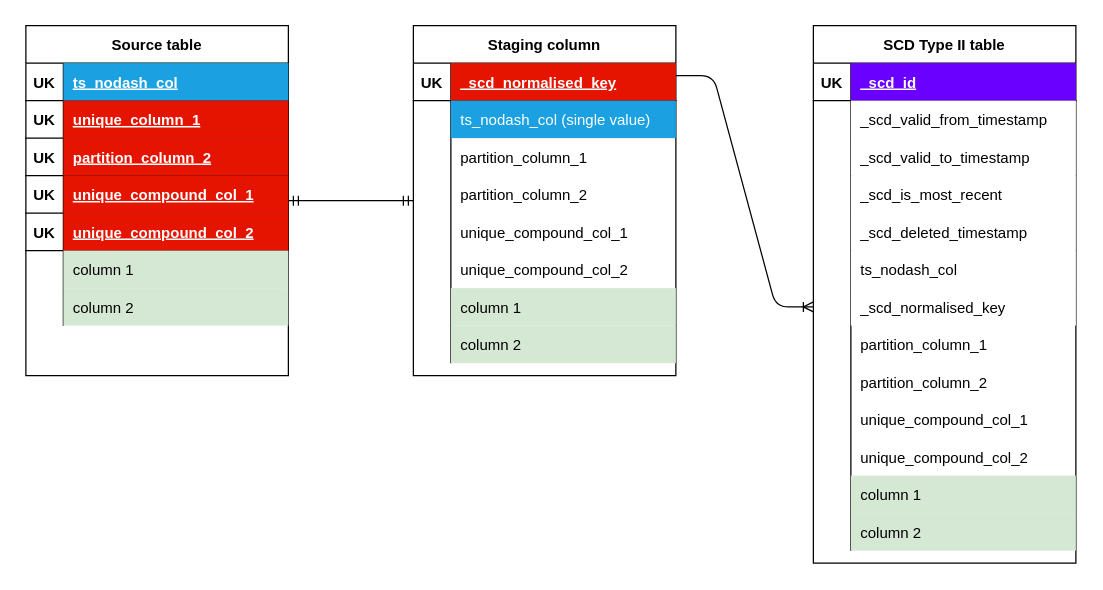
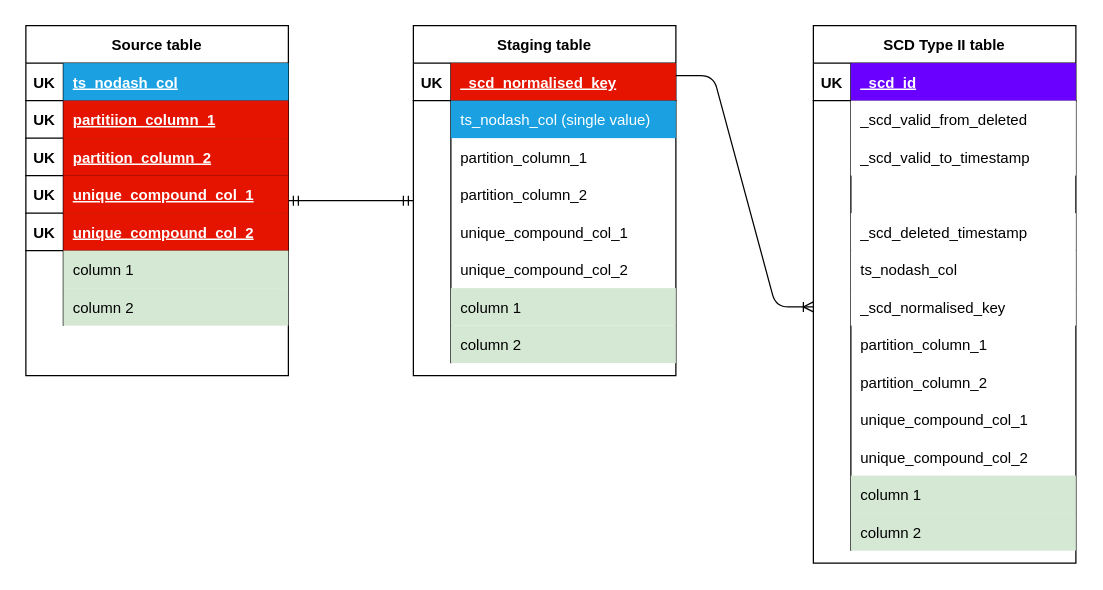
(544, 45) -> (544, 45)
(132, 120) -> (145, 120)
(959, 120) -> (951, 120)
(963, 194) -> none
